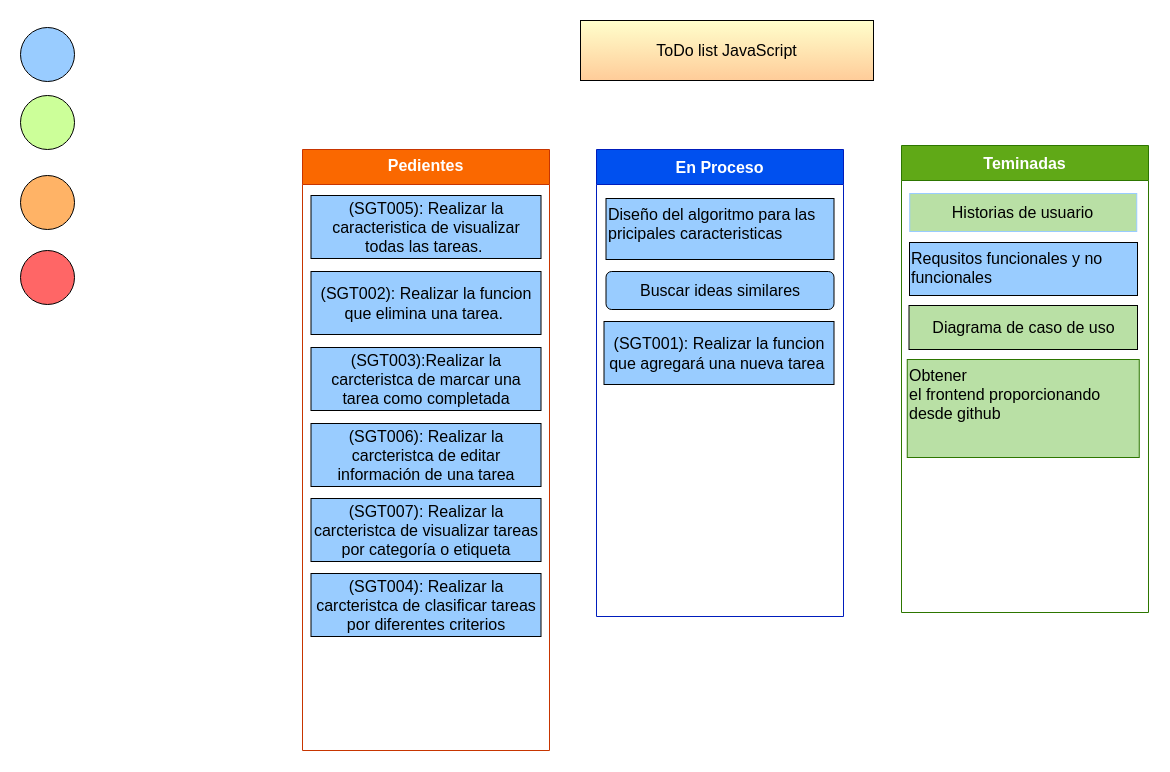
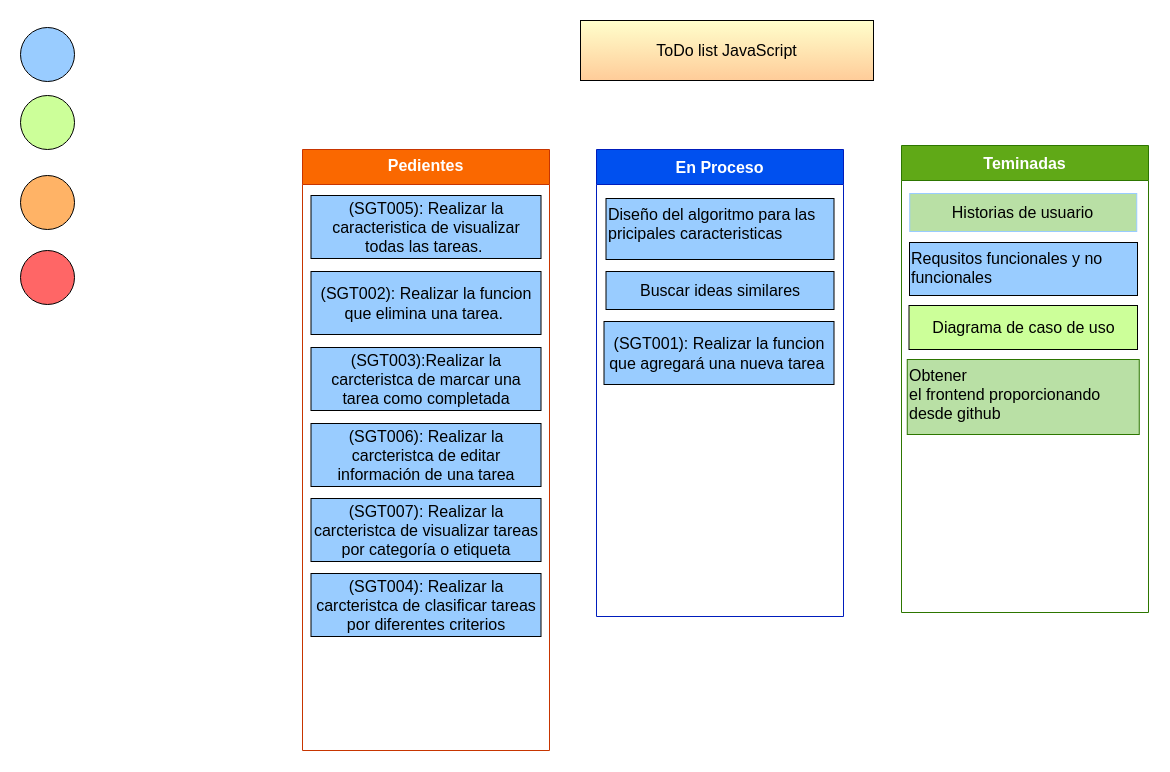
(720, 291) -> (720, 291)
(1023, 328) -> (1023, 328)
(1023, 409) -> (1023, 397)
